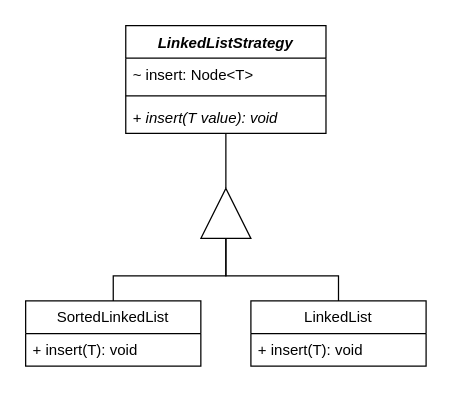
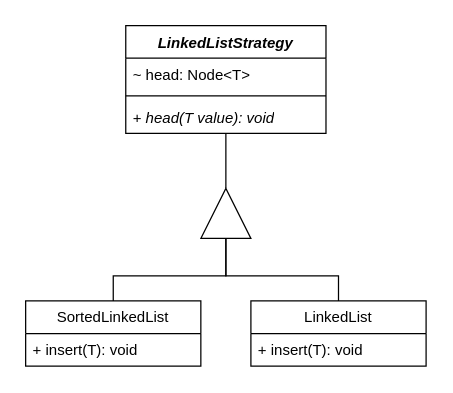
(197, 76) -> (190, 76)
(216, 118) -> (210, 118)
